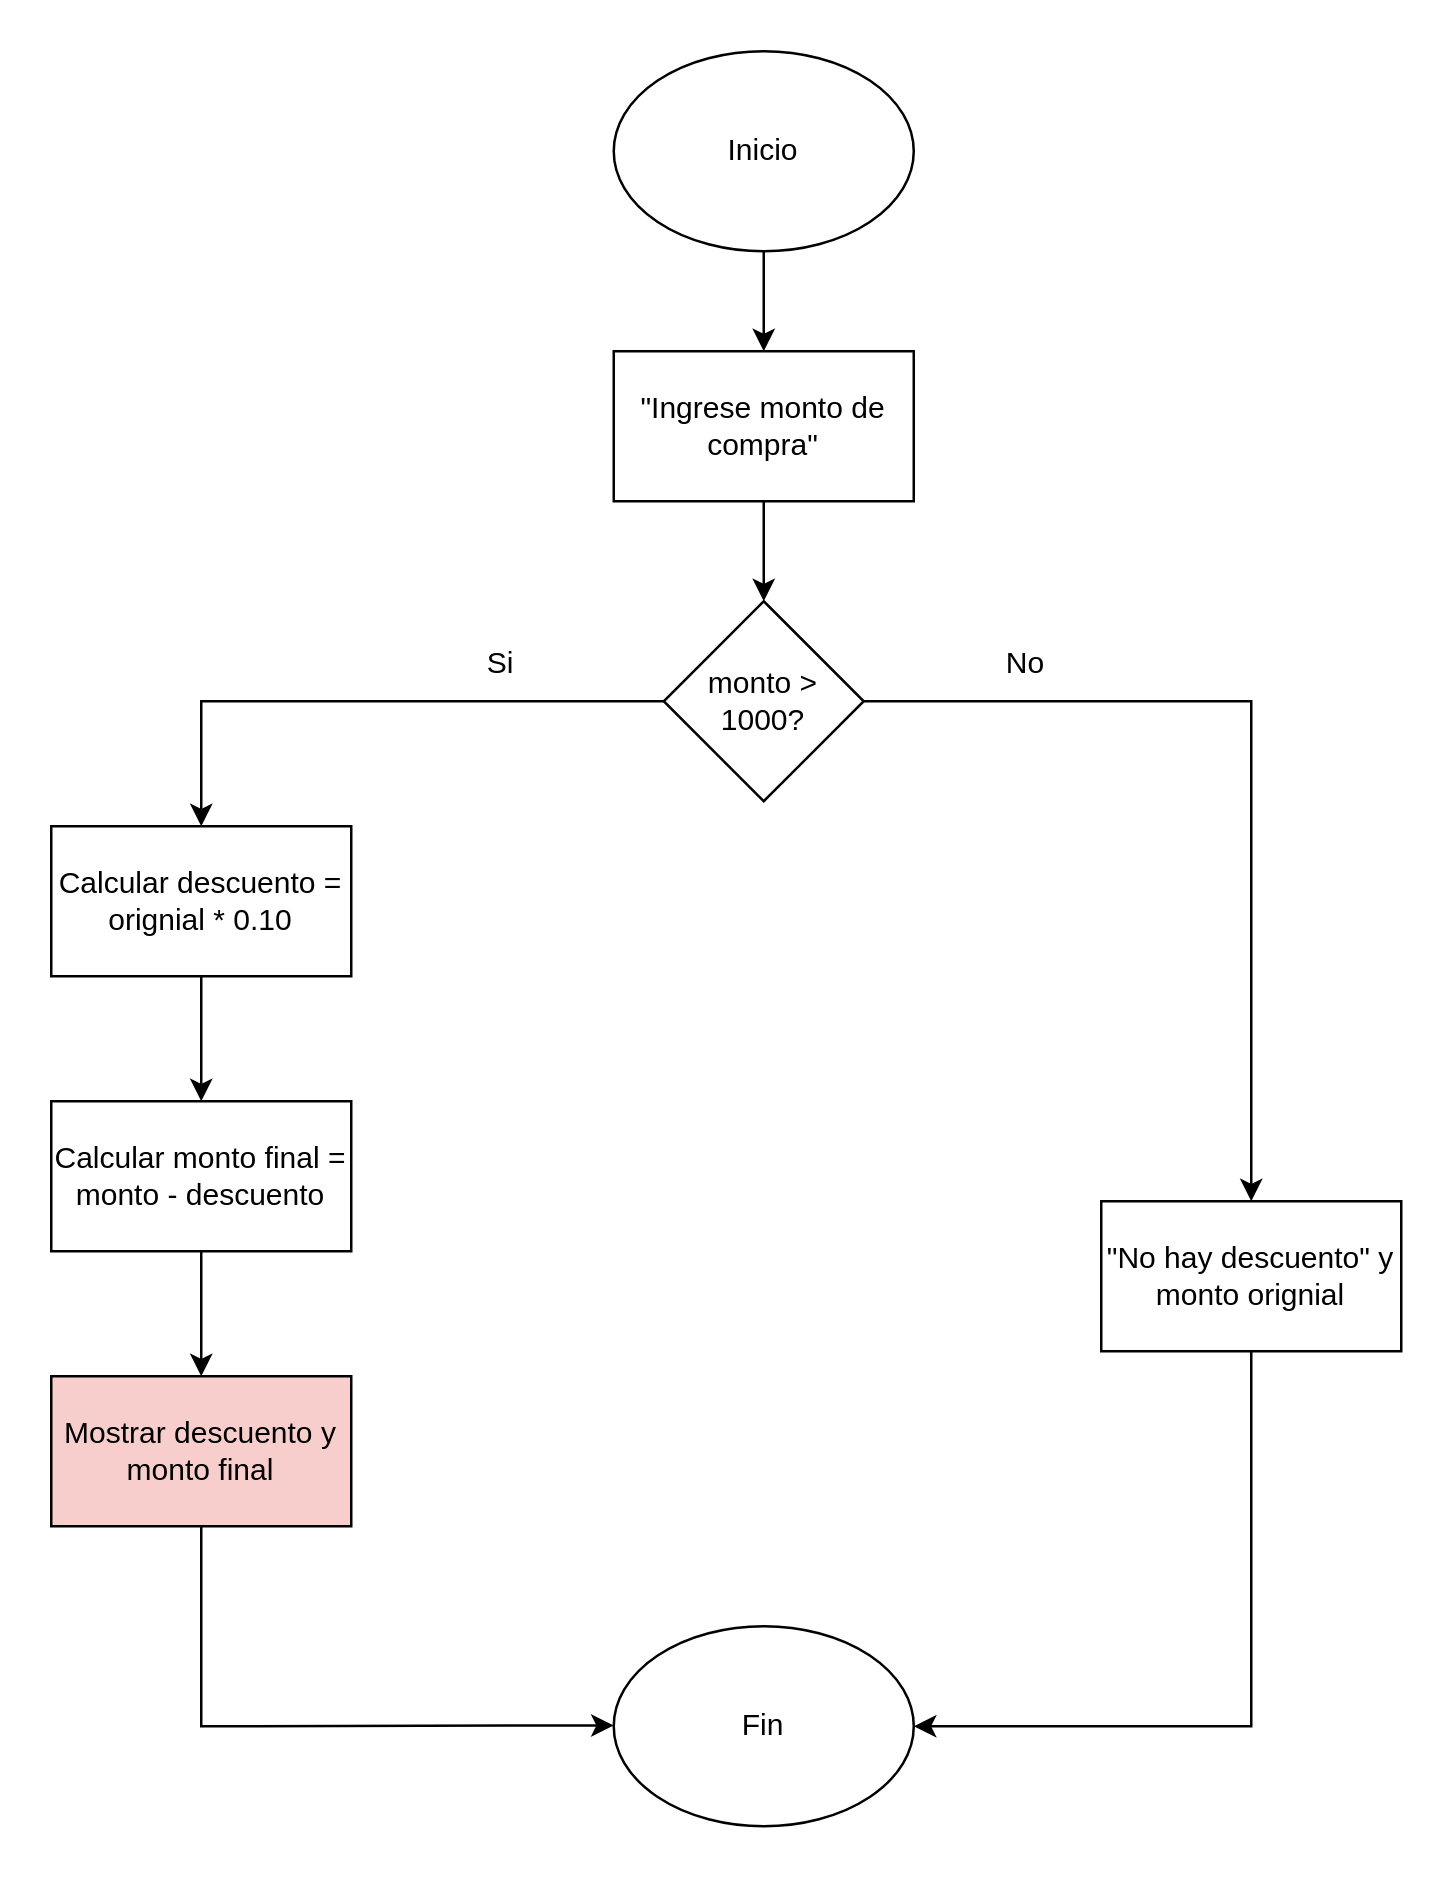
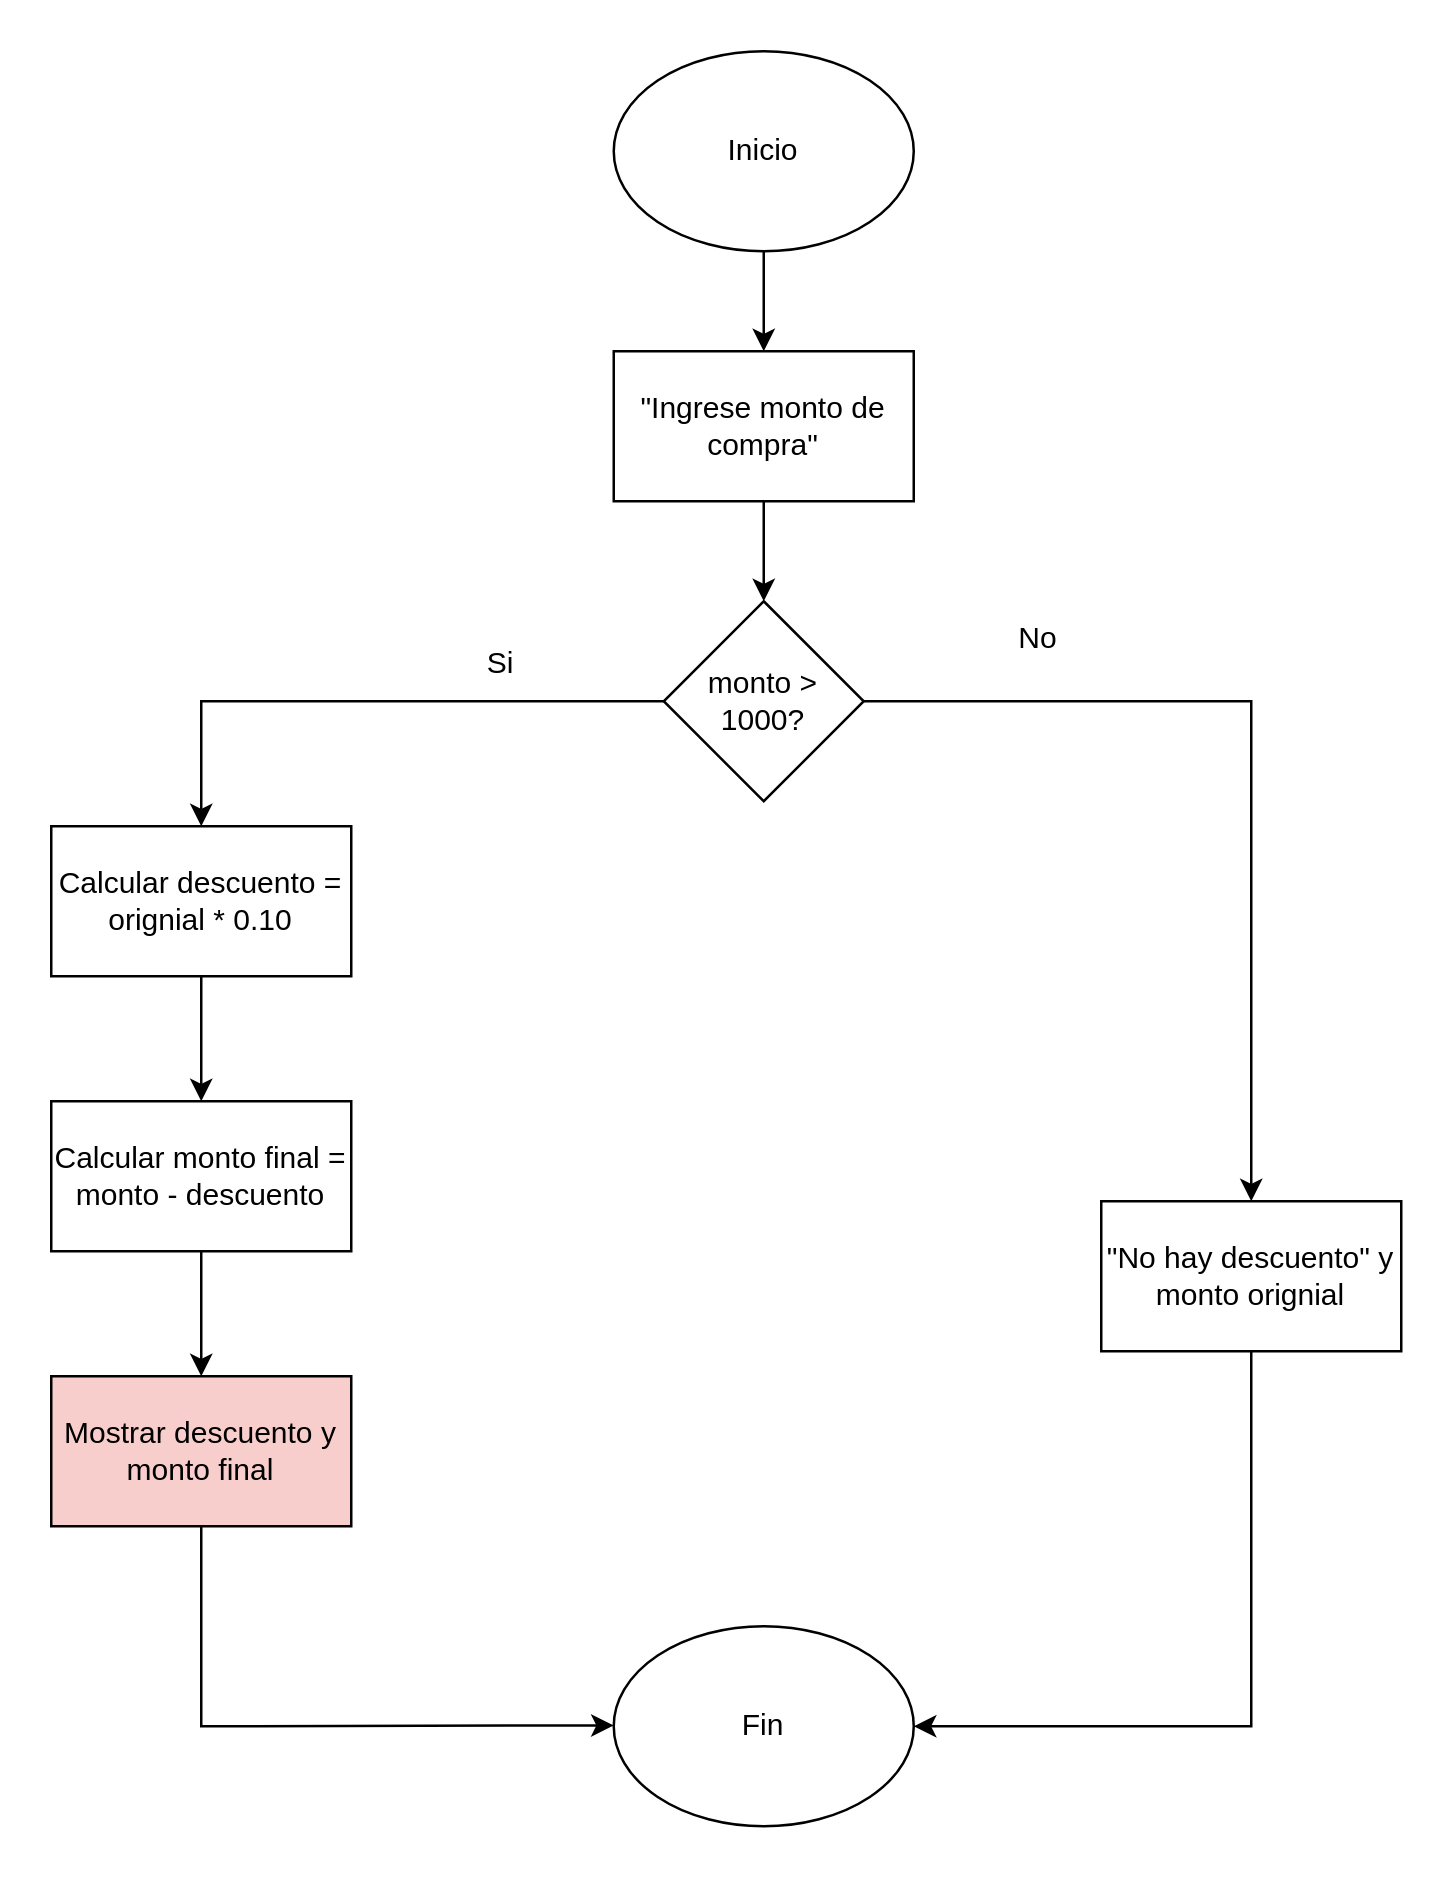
(1026, 664) -> (1039, 639)
